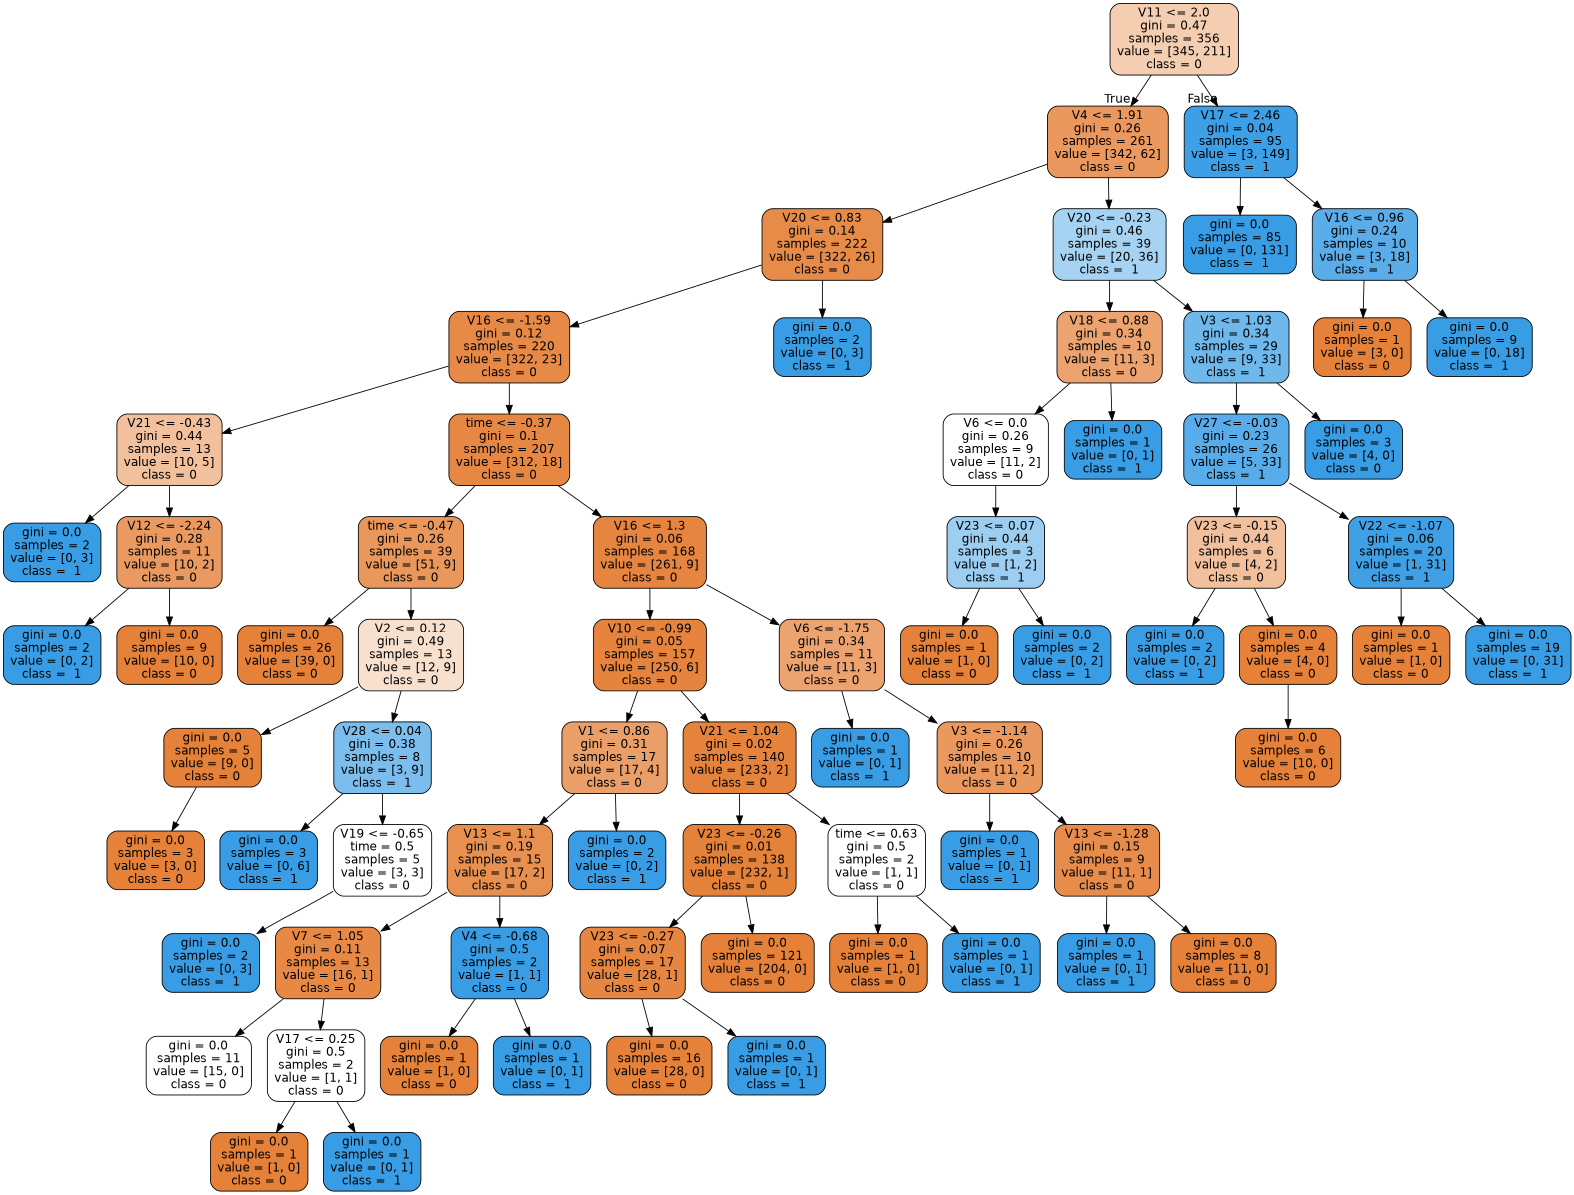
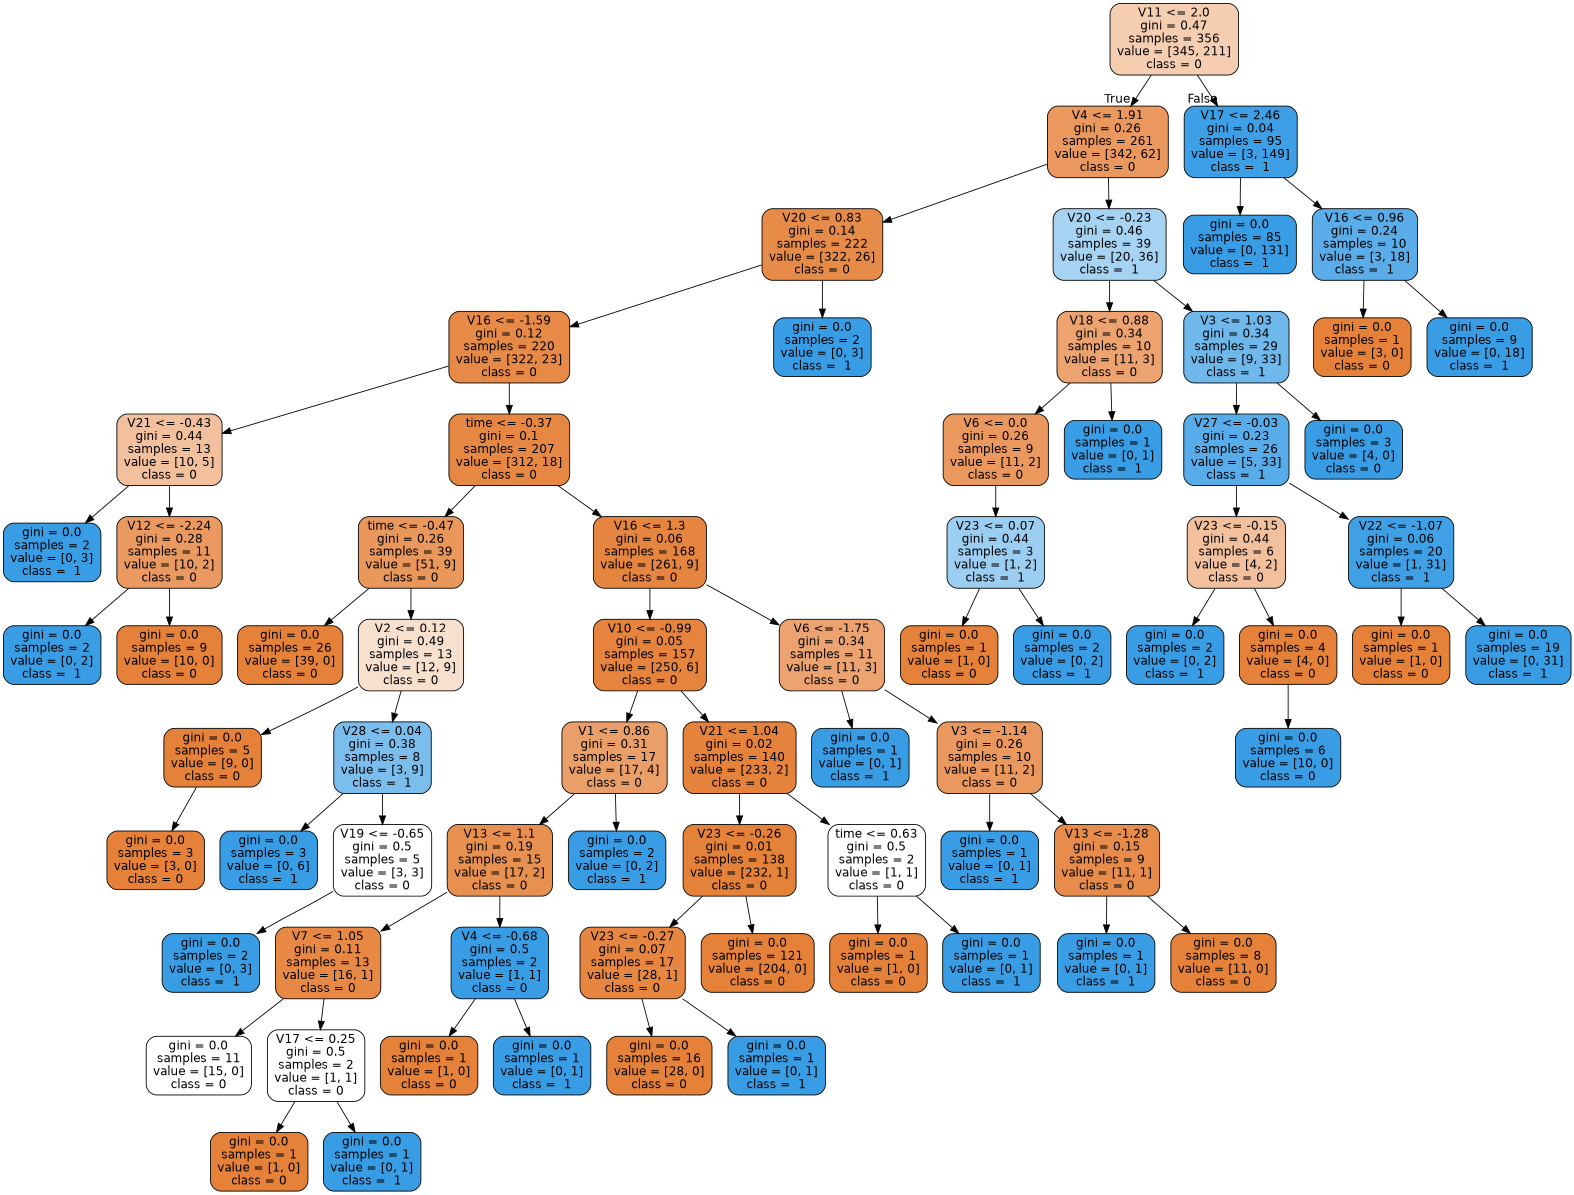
(996, 450) -> (996, 450)
(1288, 758) -> (1288, 758)
(383, 860) -> (383, 860)
